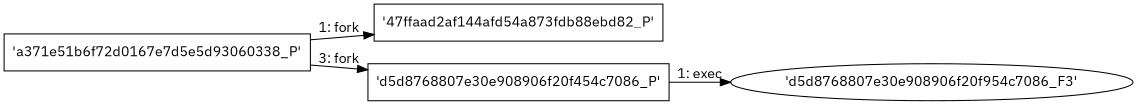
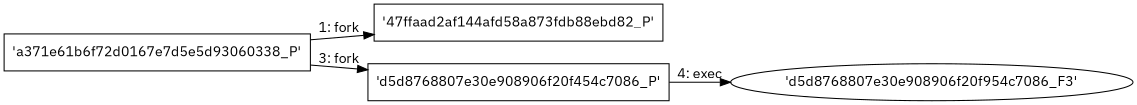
(519, 23) -> (519, 23)
(157, 52) -> (157, 52)
(700, 75) -> (700, 75)
